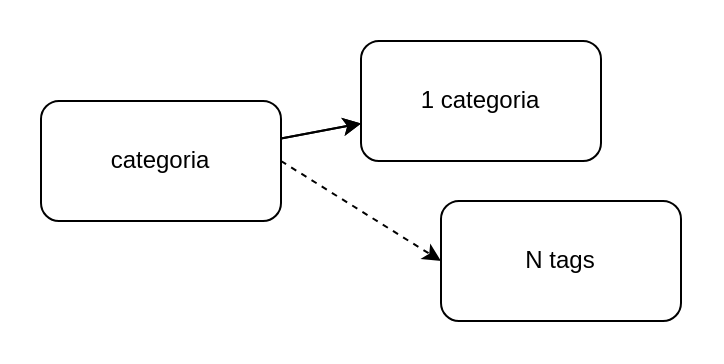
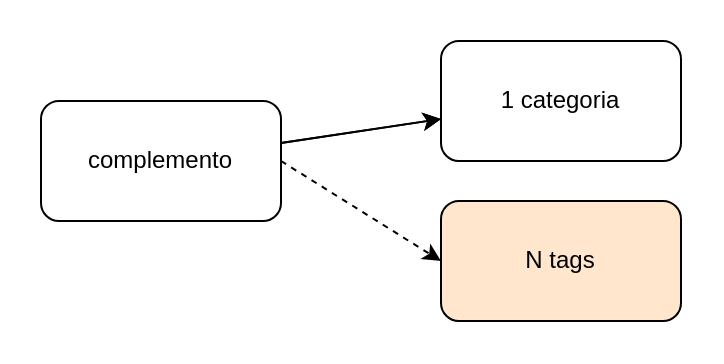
(481, 101) -> (561, 101)
(161, 161) -> (161, 161)
(561, 261) -> (561, 261)
